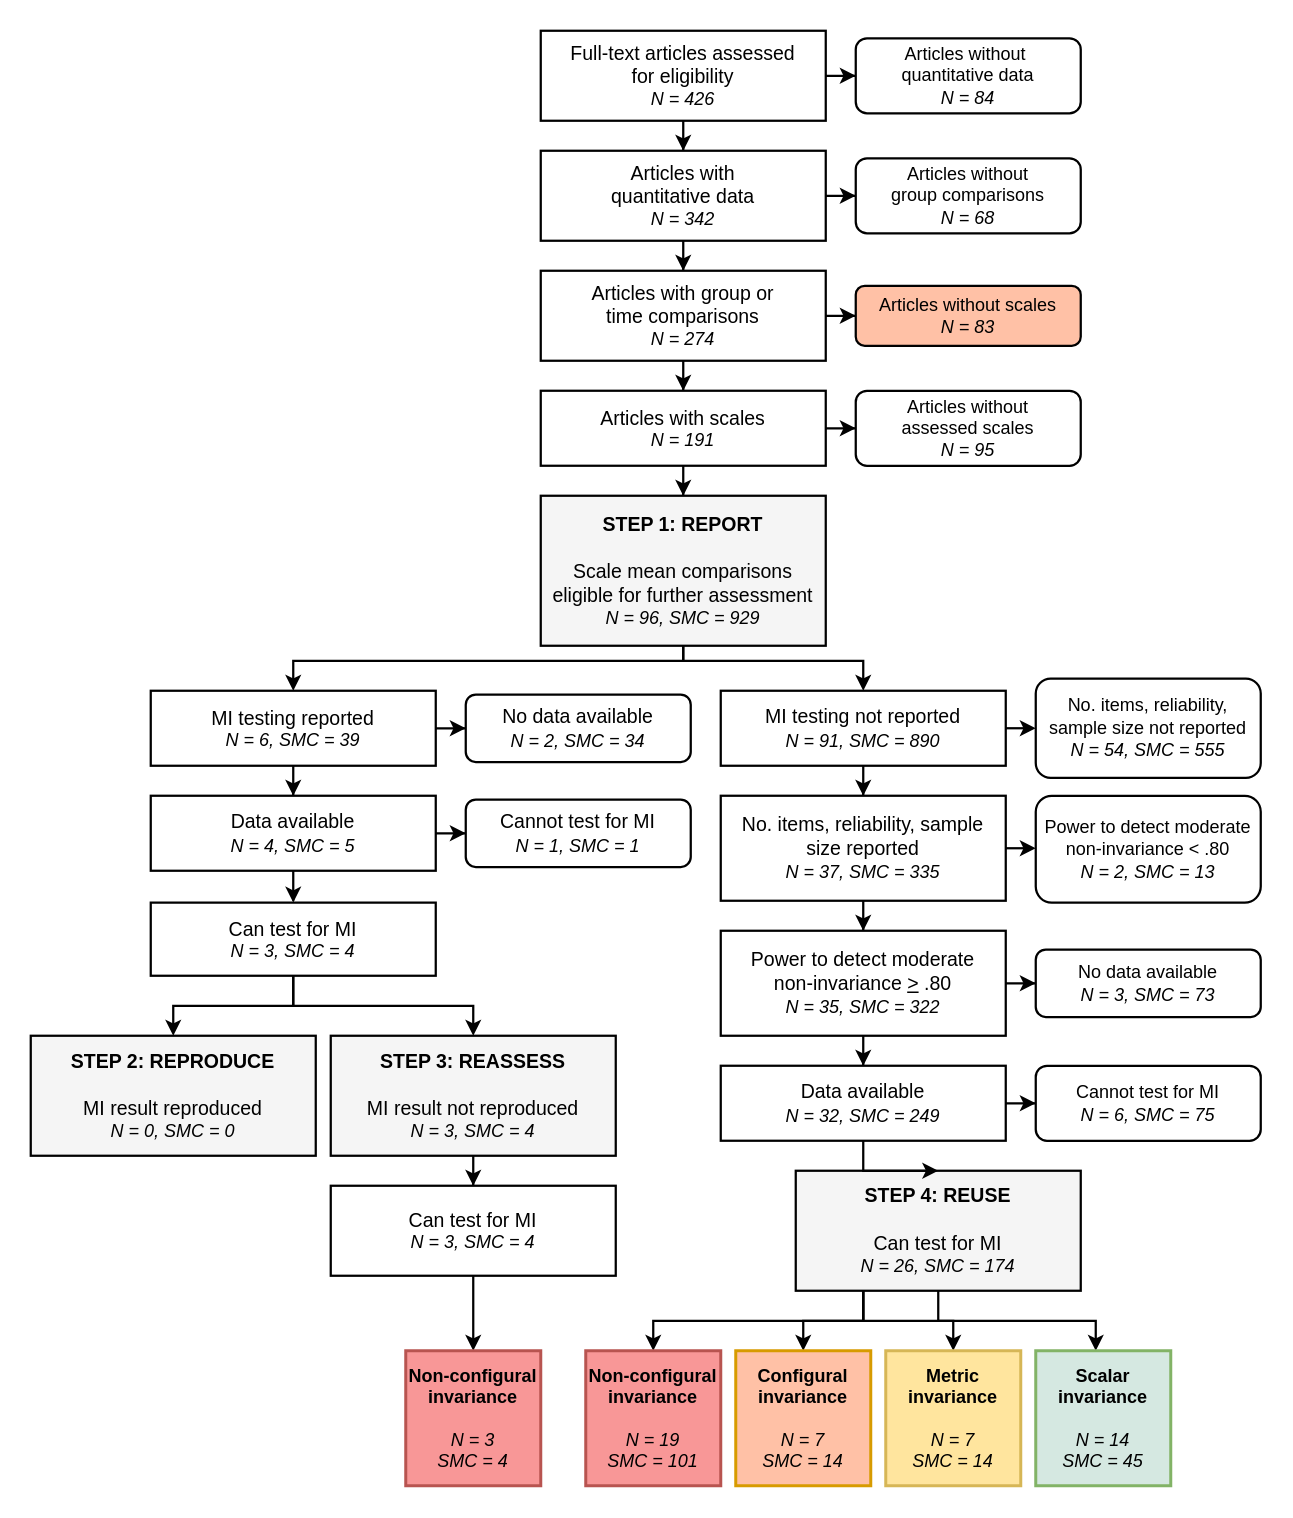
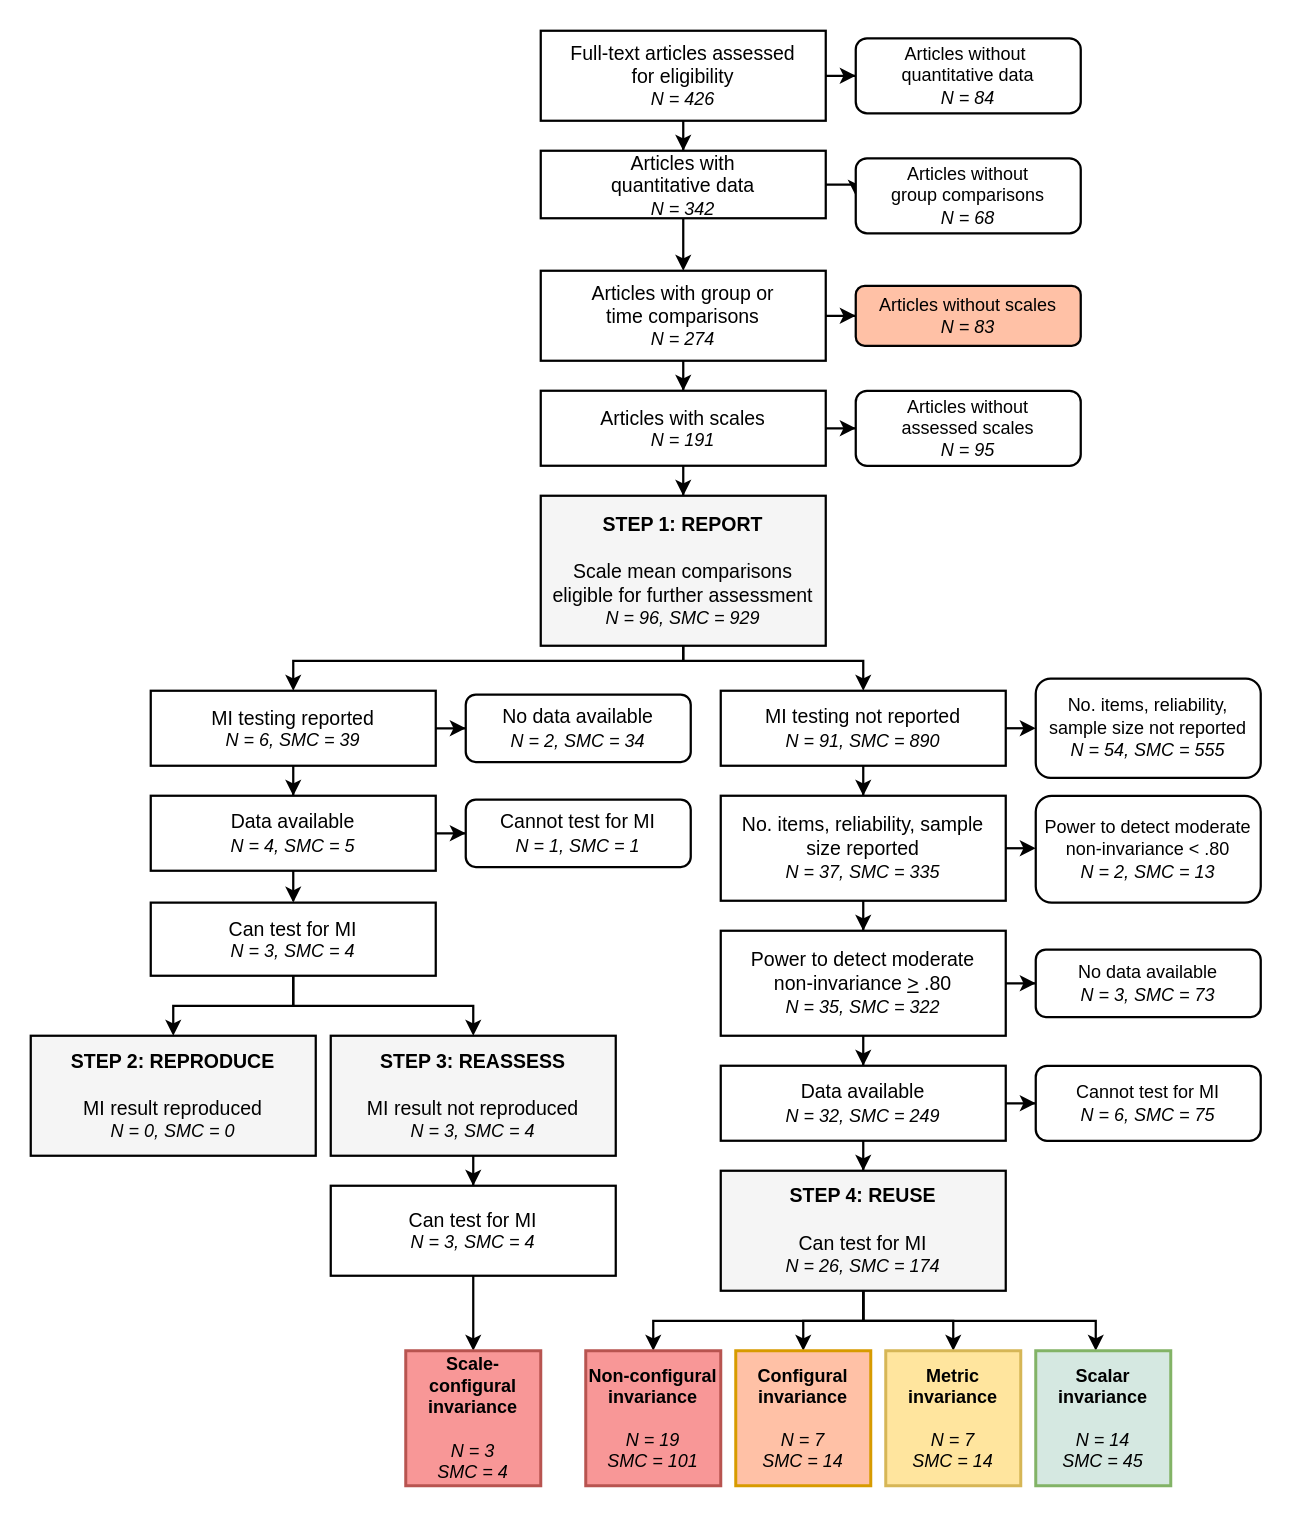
(683, 196) -> (683, 185)
(938, 1231) -> (863, 1231)
(473, 1418) -> (473, 1418)
